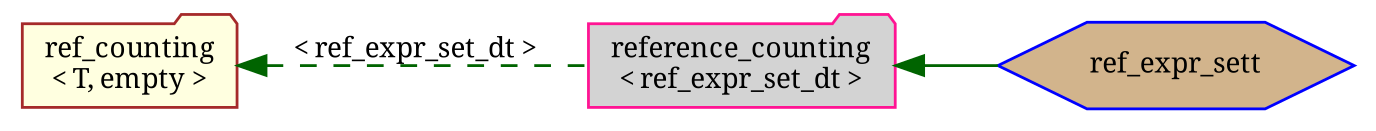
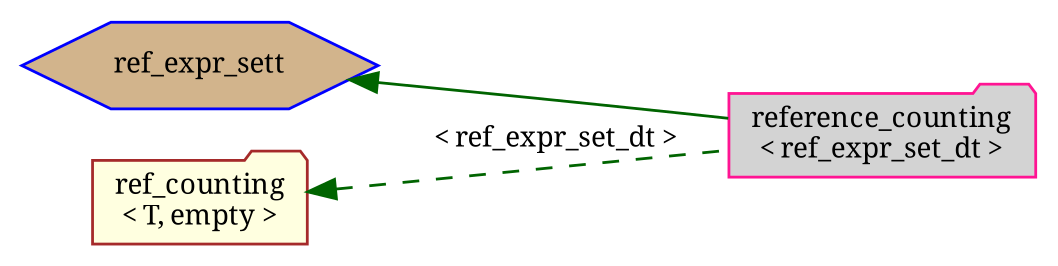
(961, 66) -> (553, 100)
